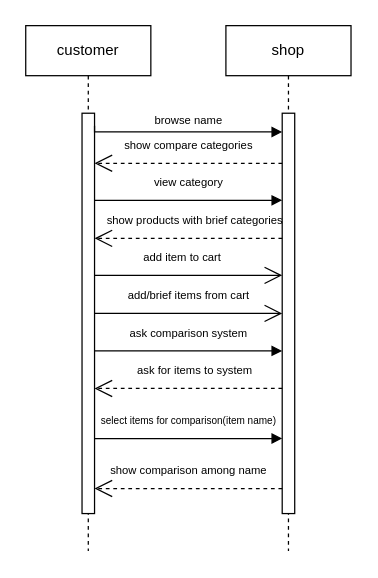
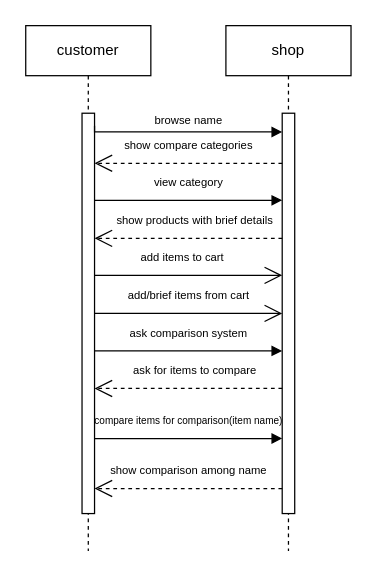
(195, 219) -> (195, 219)
(183, 257) -> (183, 257)
(195, 369) -> (195, 369)
(189, 419) -> (189, 419)
